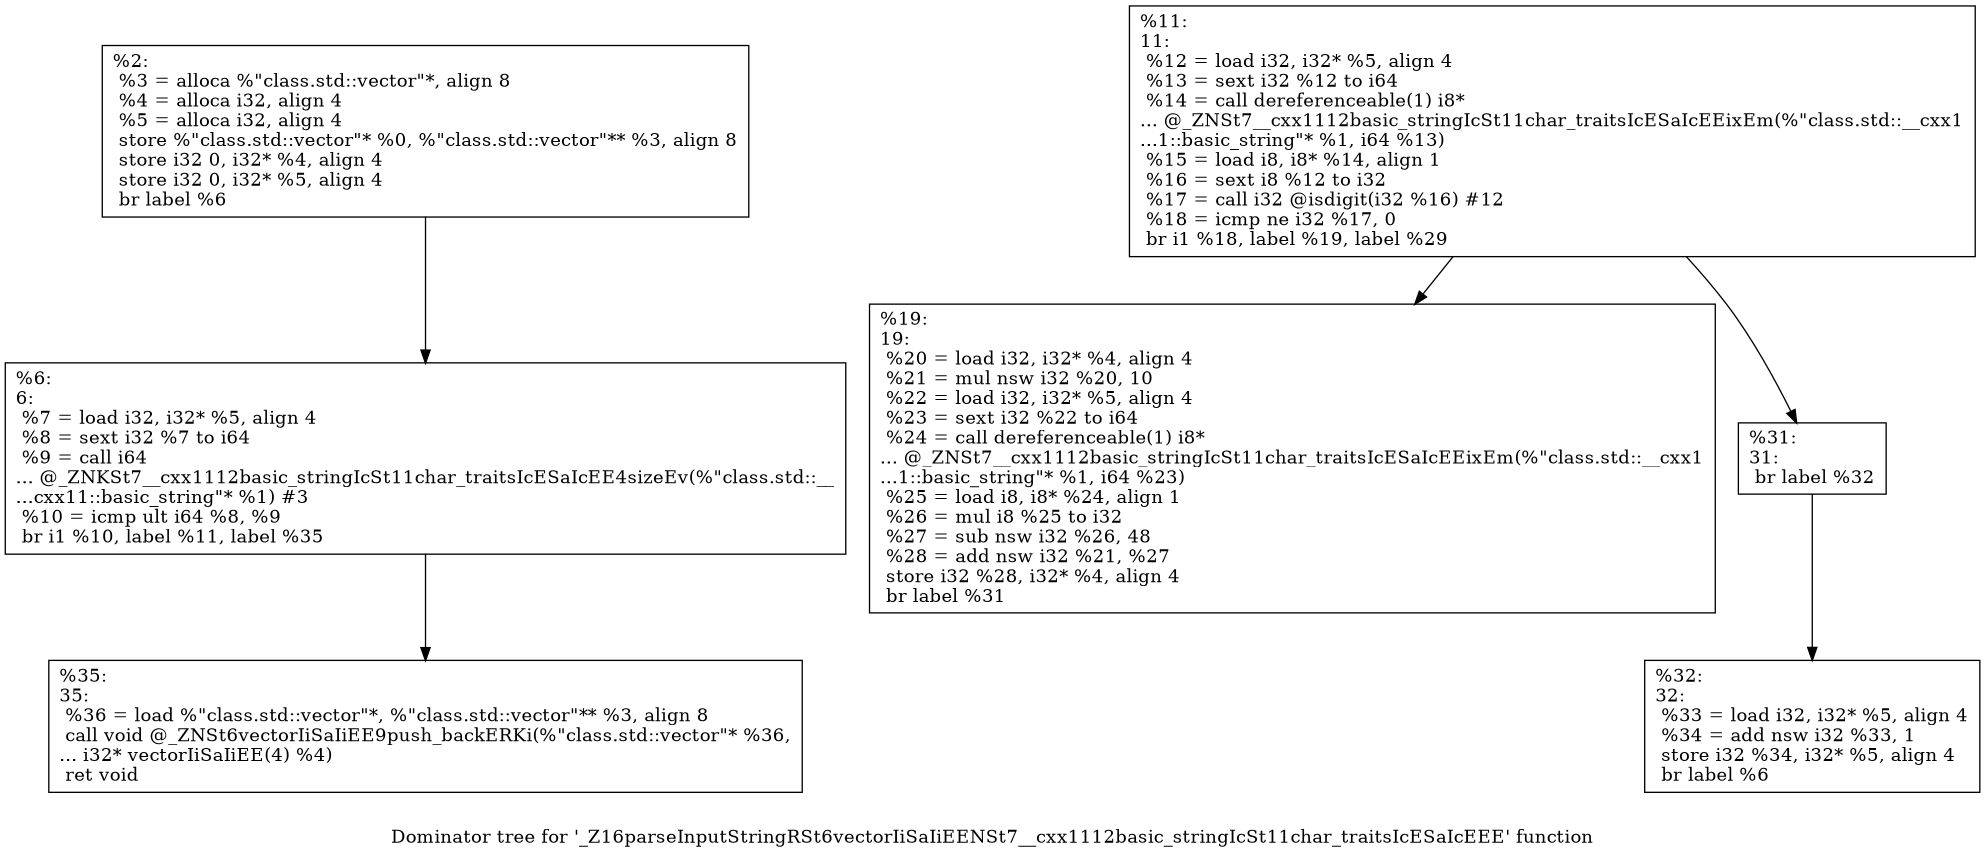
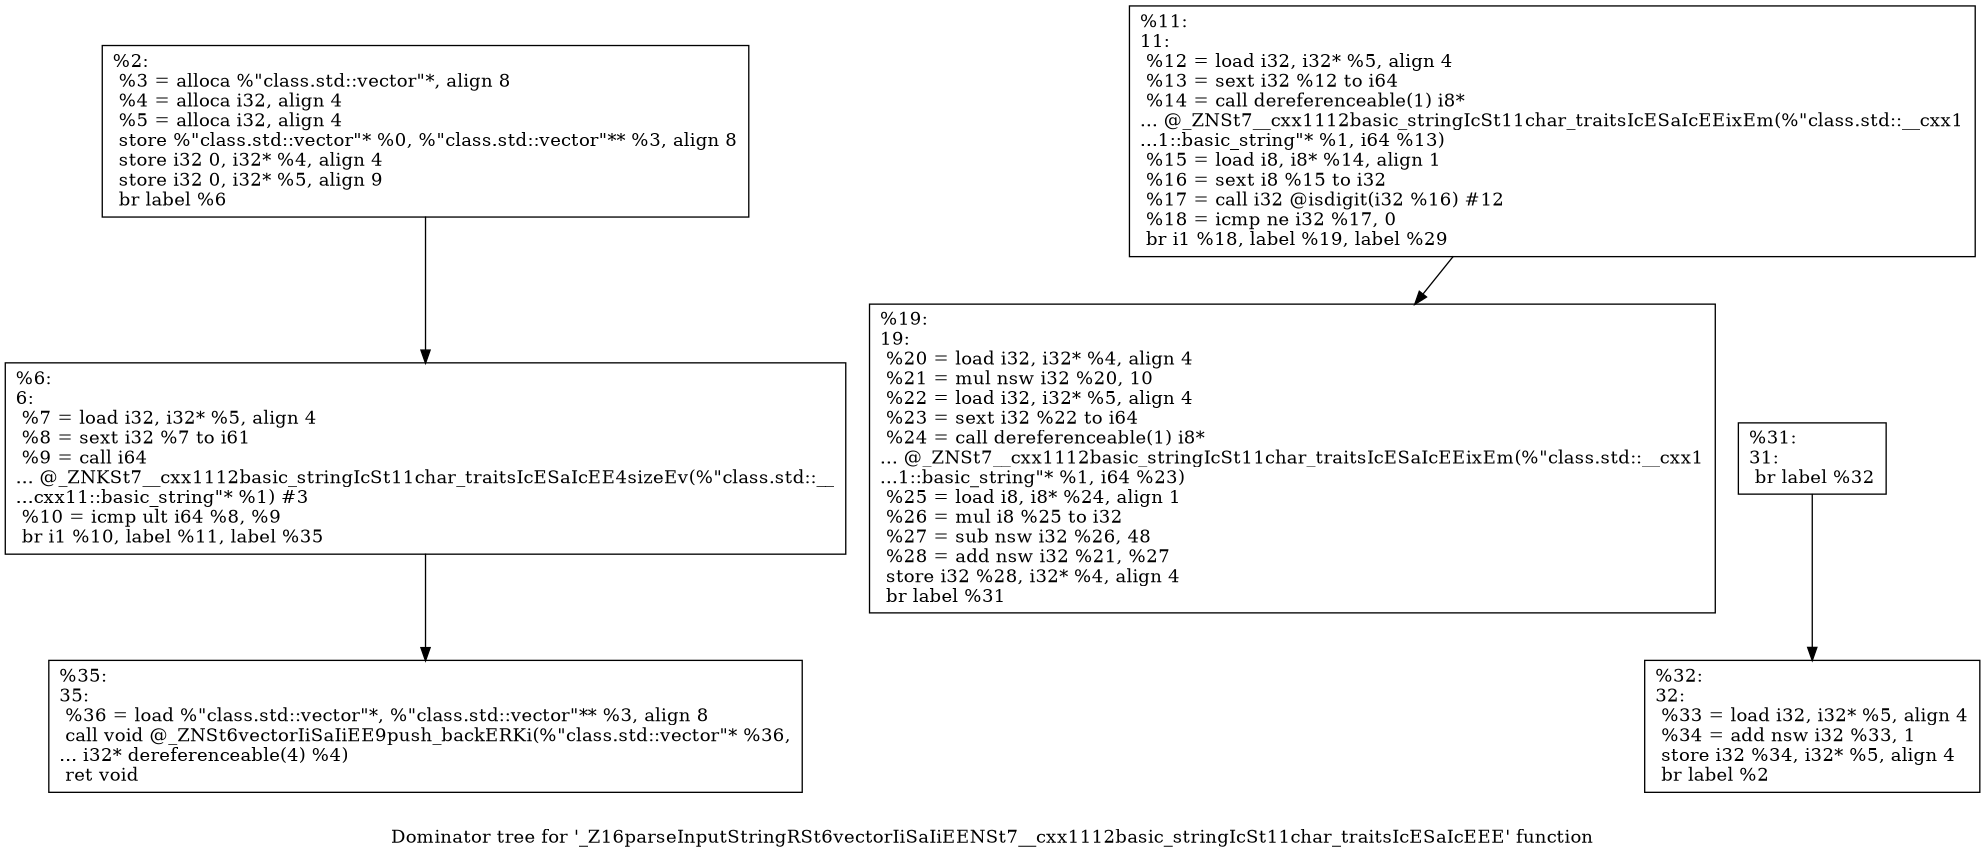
(248, 180) -> (248, 180)
(1263, 180) -> (1263, 180)
(1744, 330) -> none
(133, 438) -> (133, 438)
(197, 755) -> (205, 755)
(1713, 775) -> (1713, 775)
